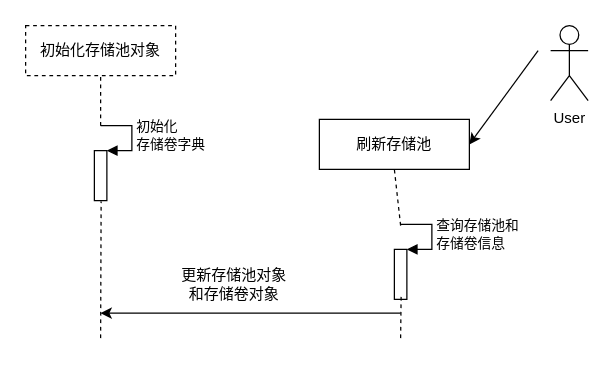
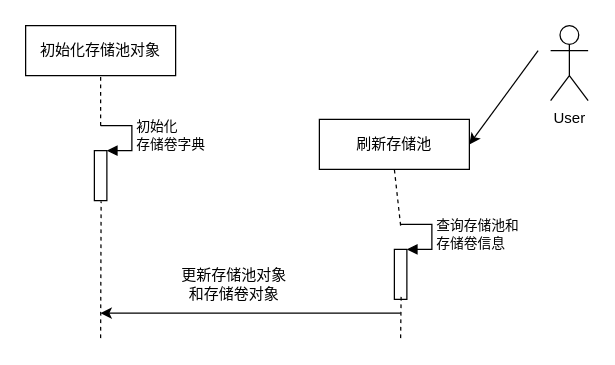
(101, 51) -> (101, 51)
